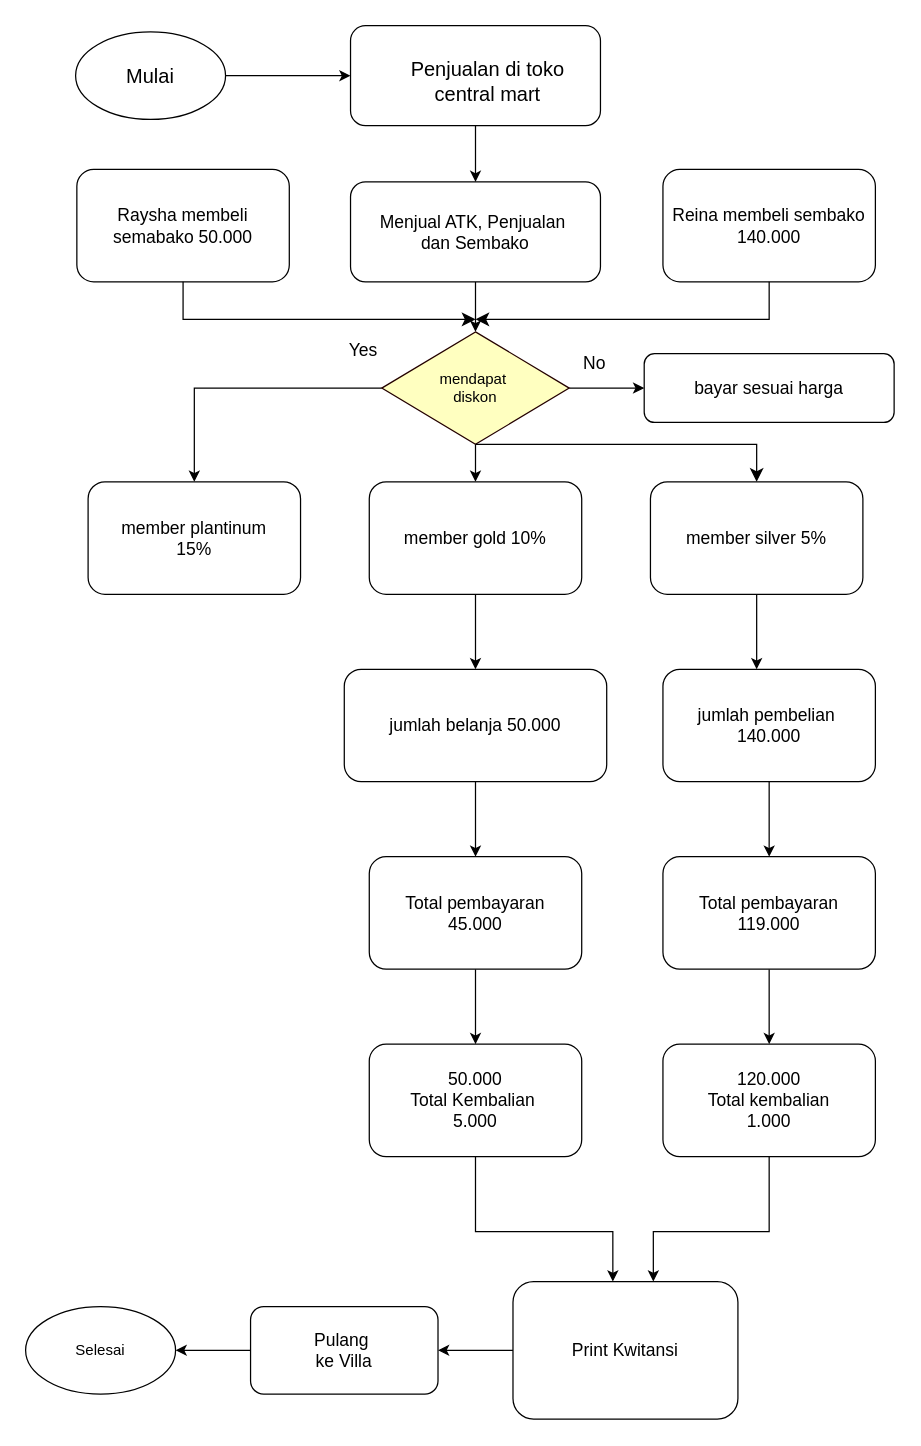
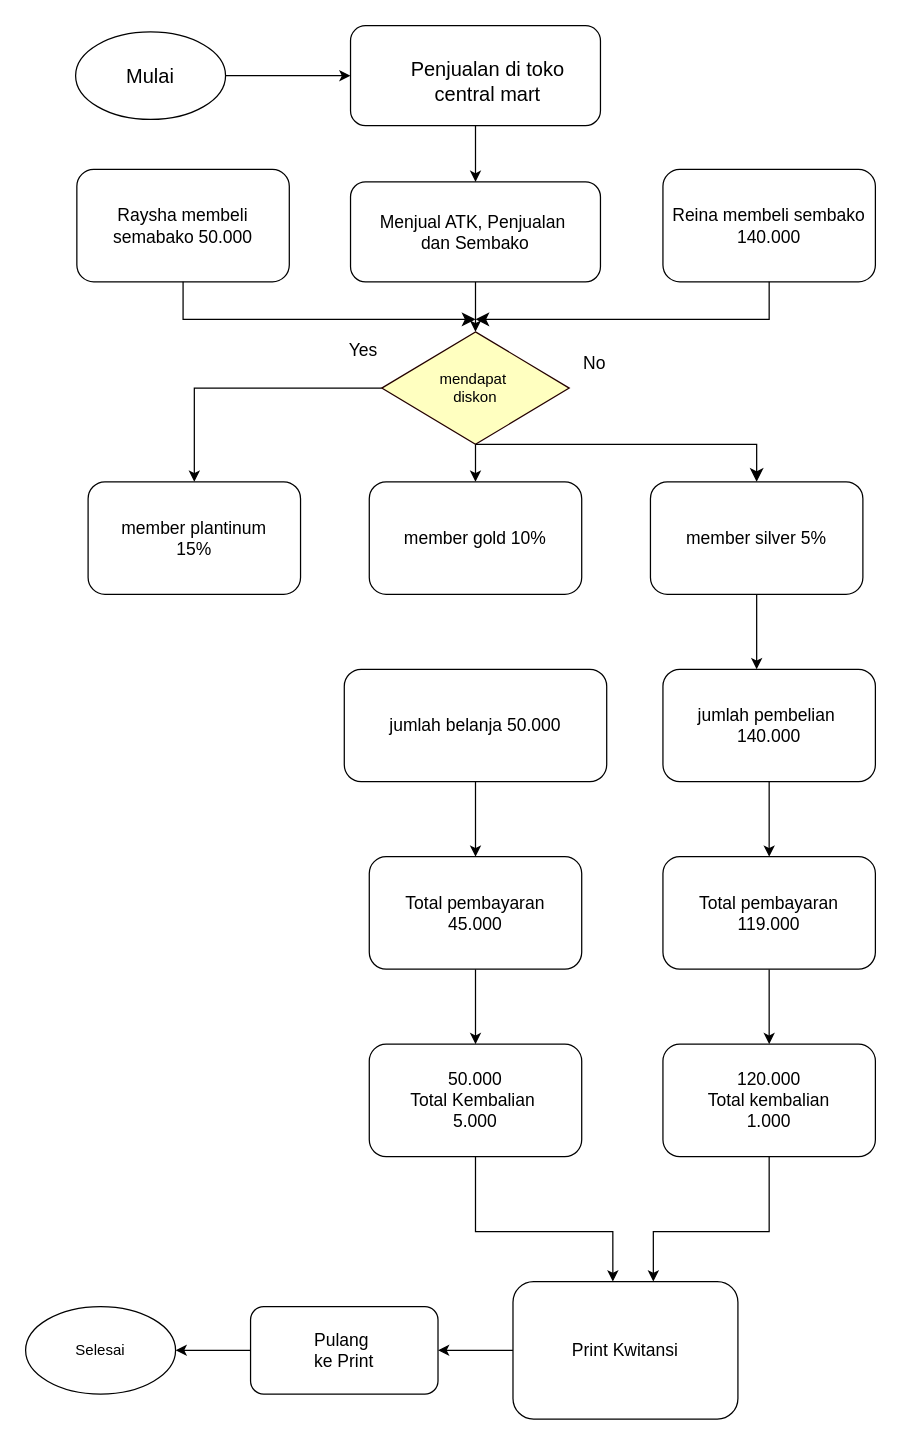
(602, 388) -> none
(769, 388) -> none
(476, 627) -> none
(344, 1351) -> (344, 1351)
